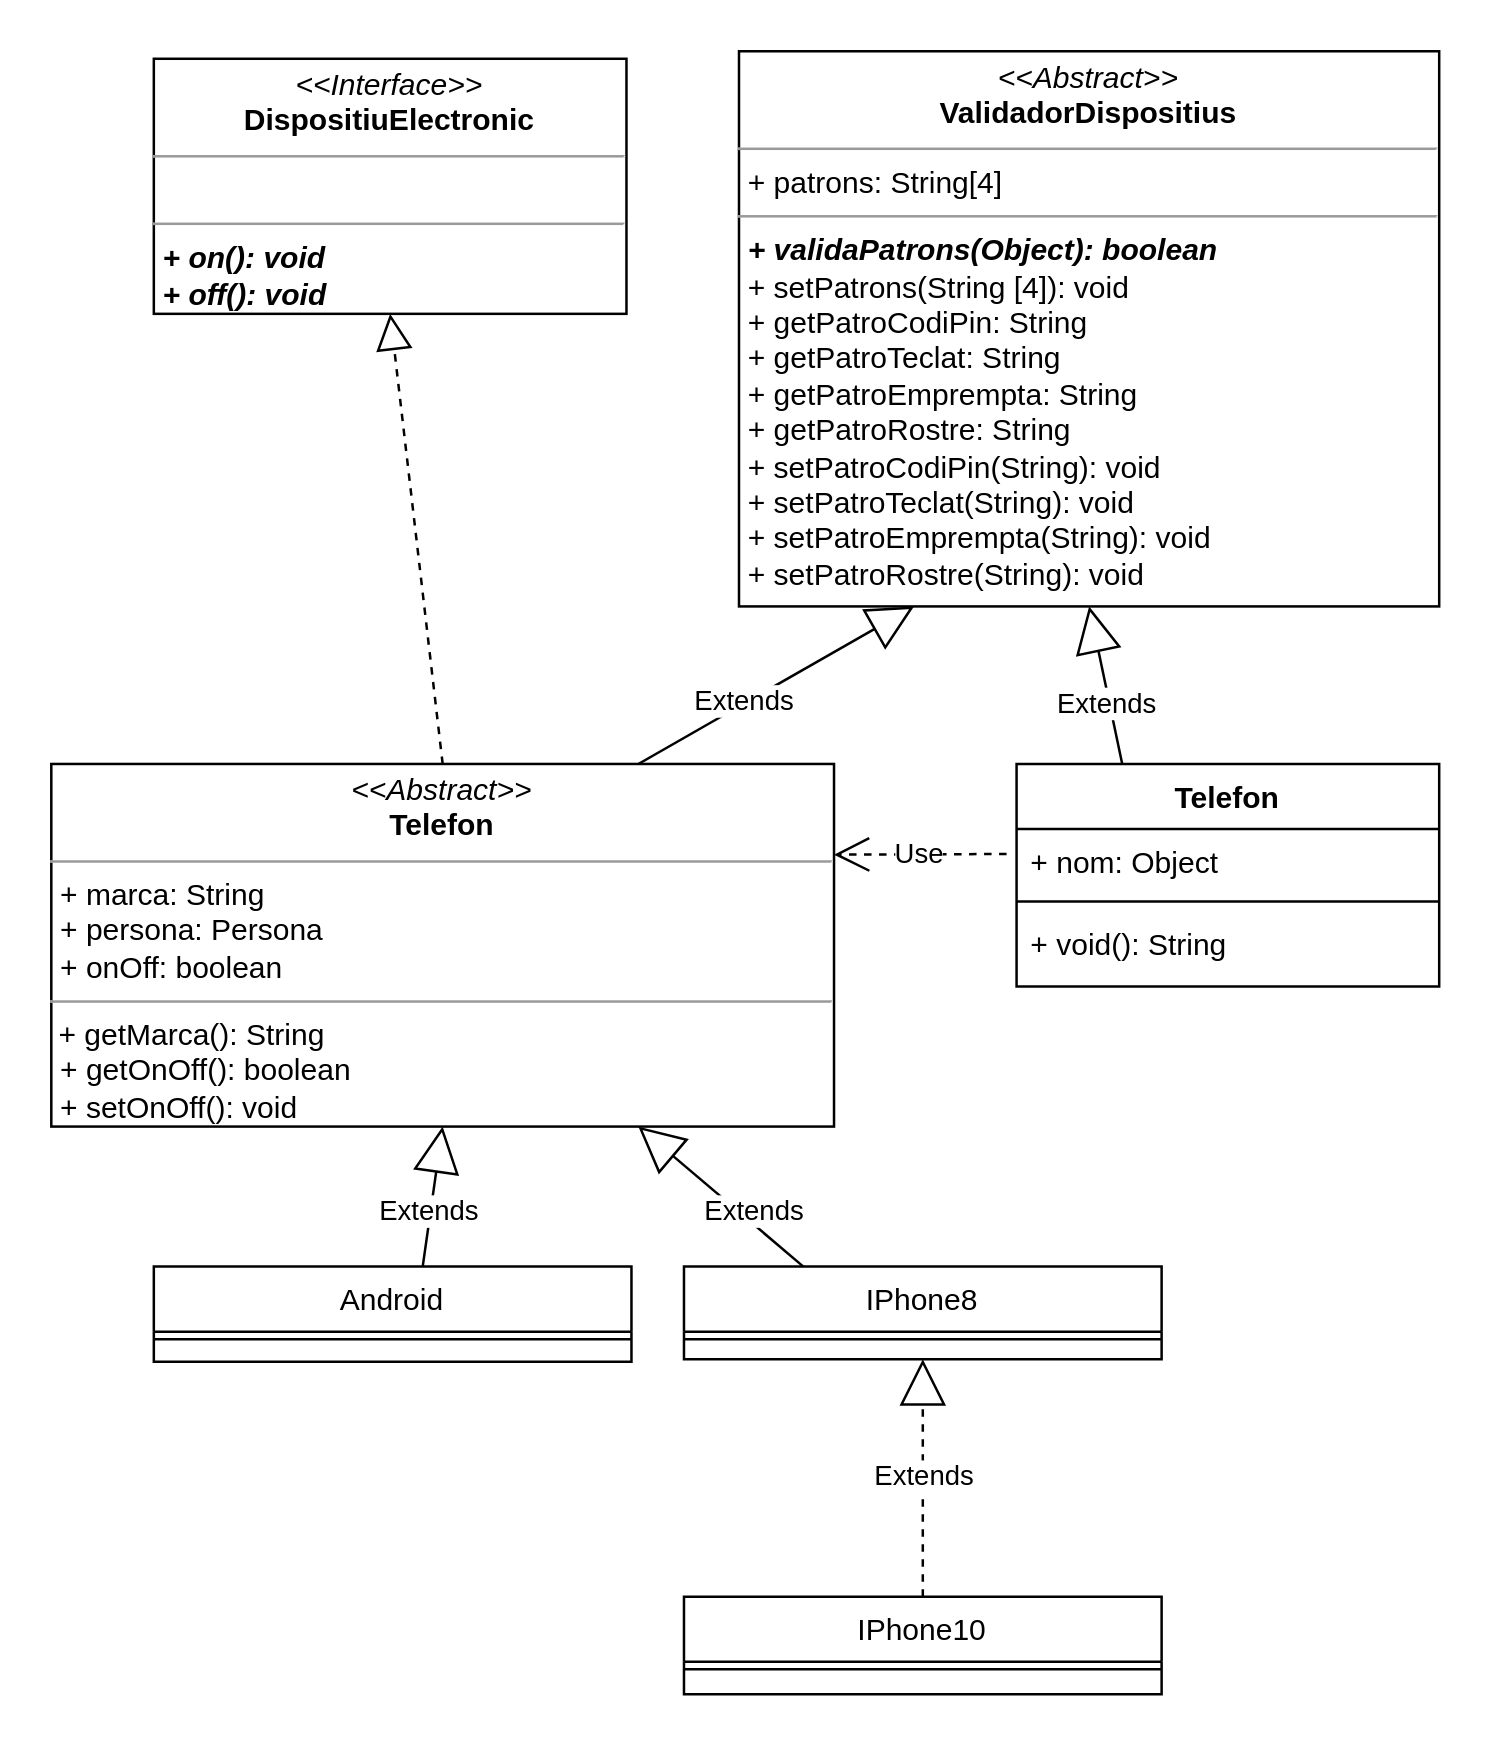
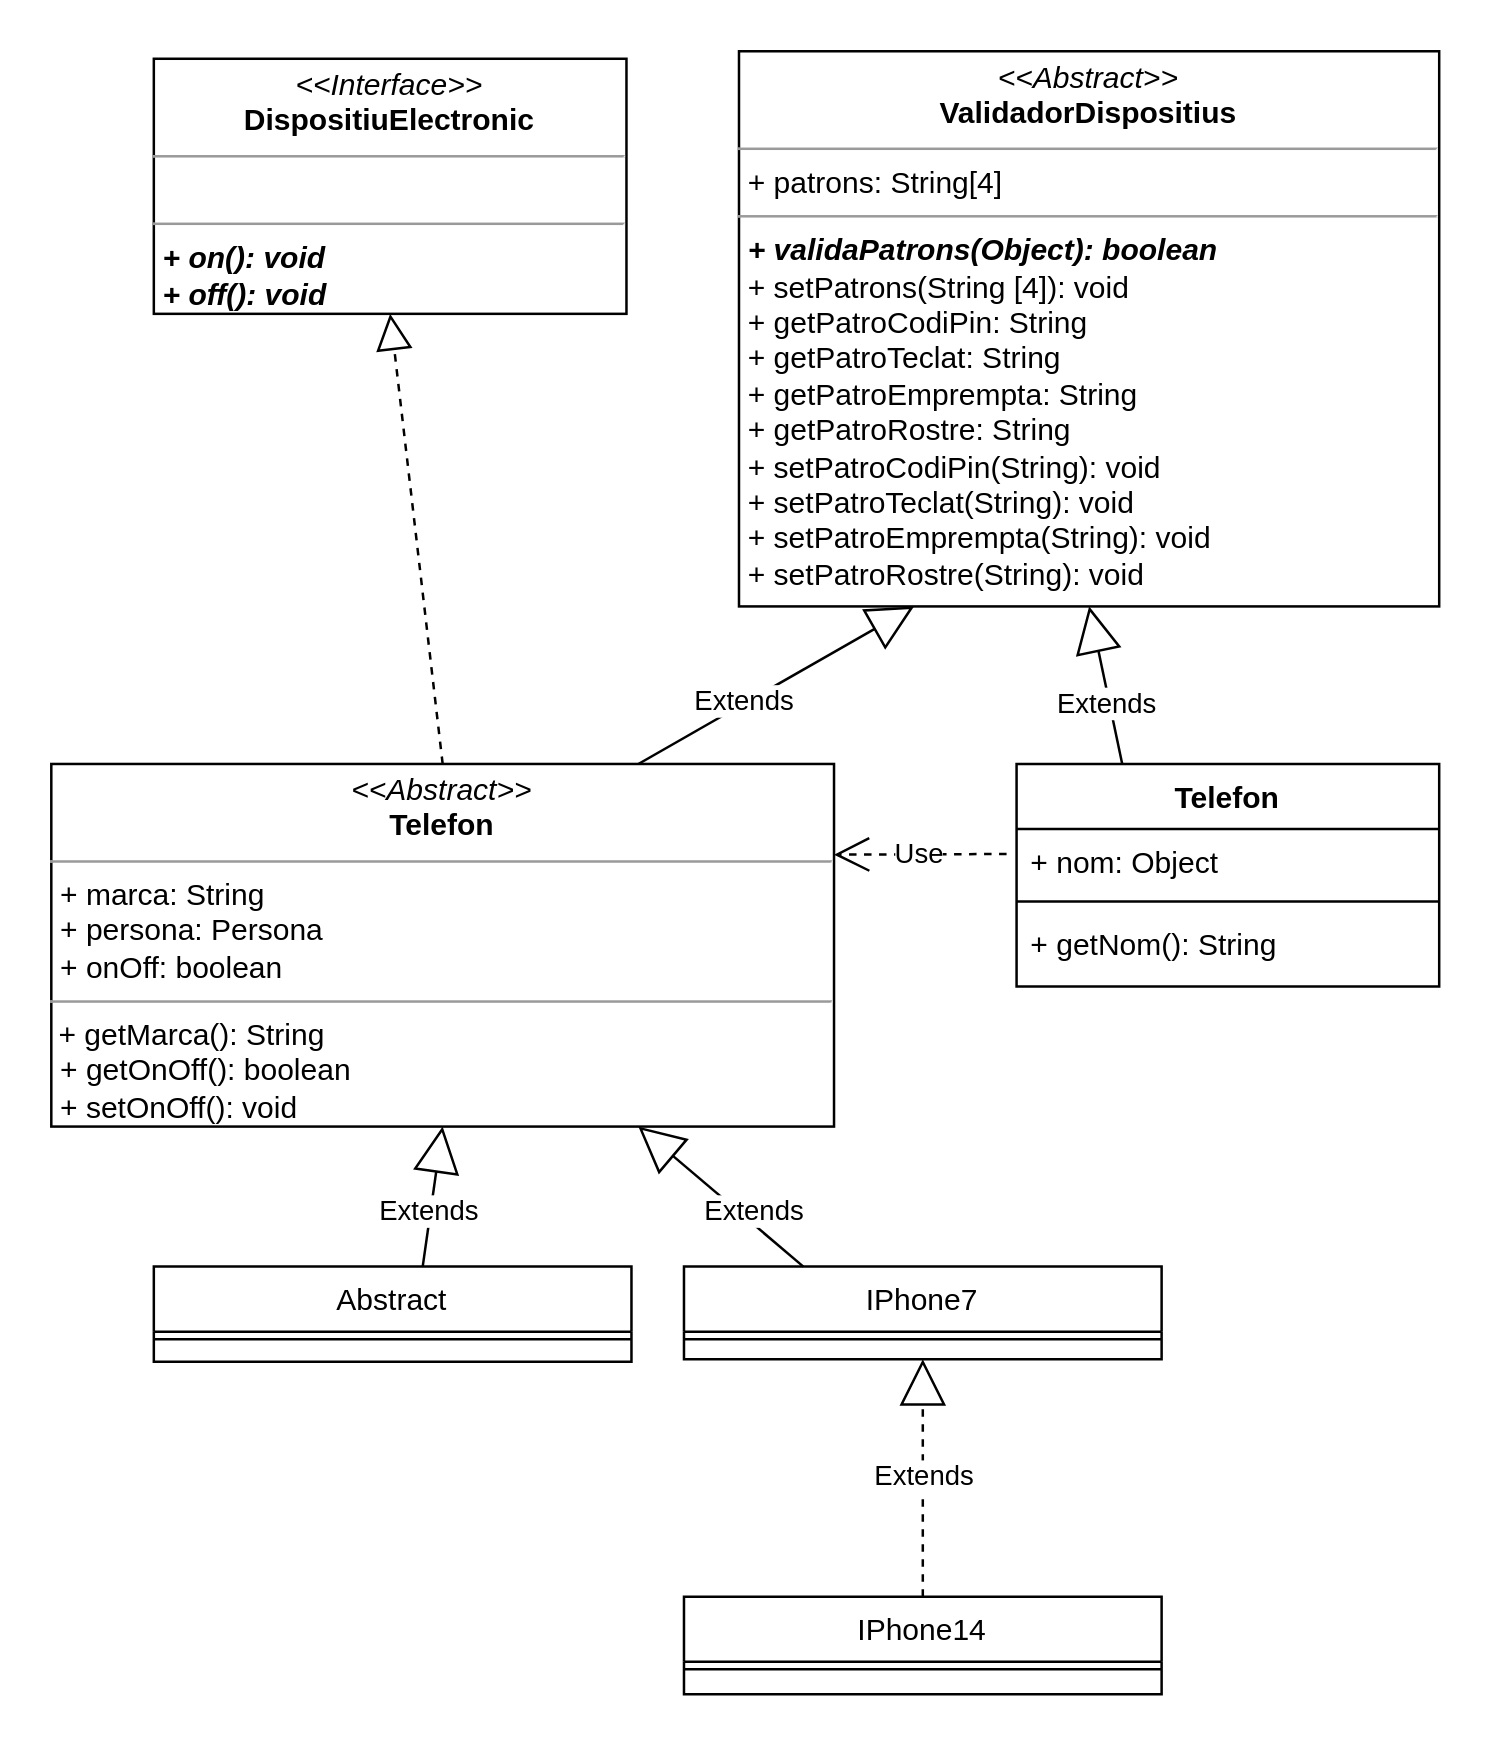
(1146, 947) -> (1167, 947)
(391, 1300) -> (391, 1300)
(921, 1300) -> (921, 1300)
(921, 1630) -> (921, 1630)
